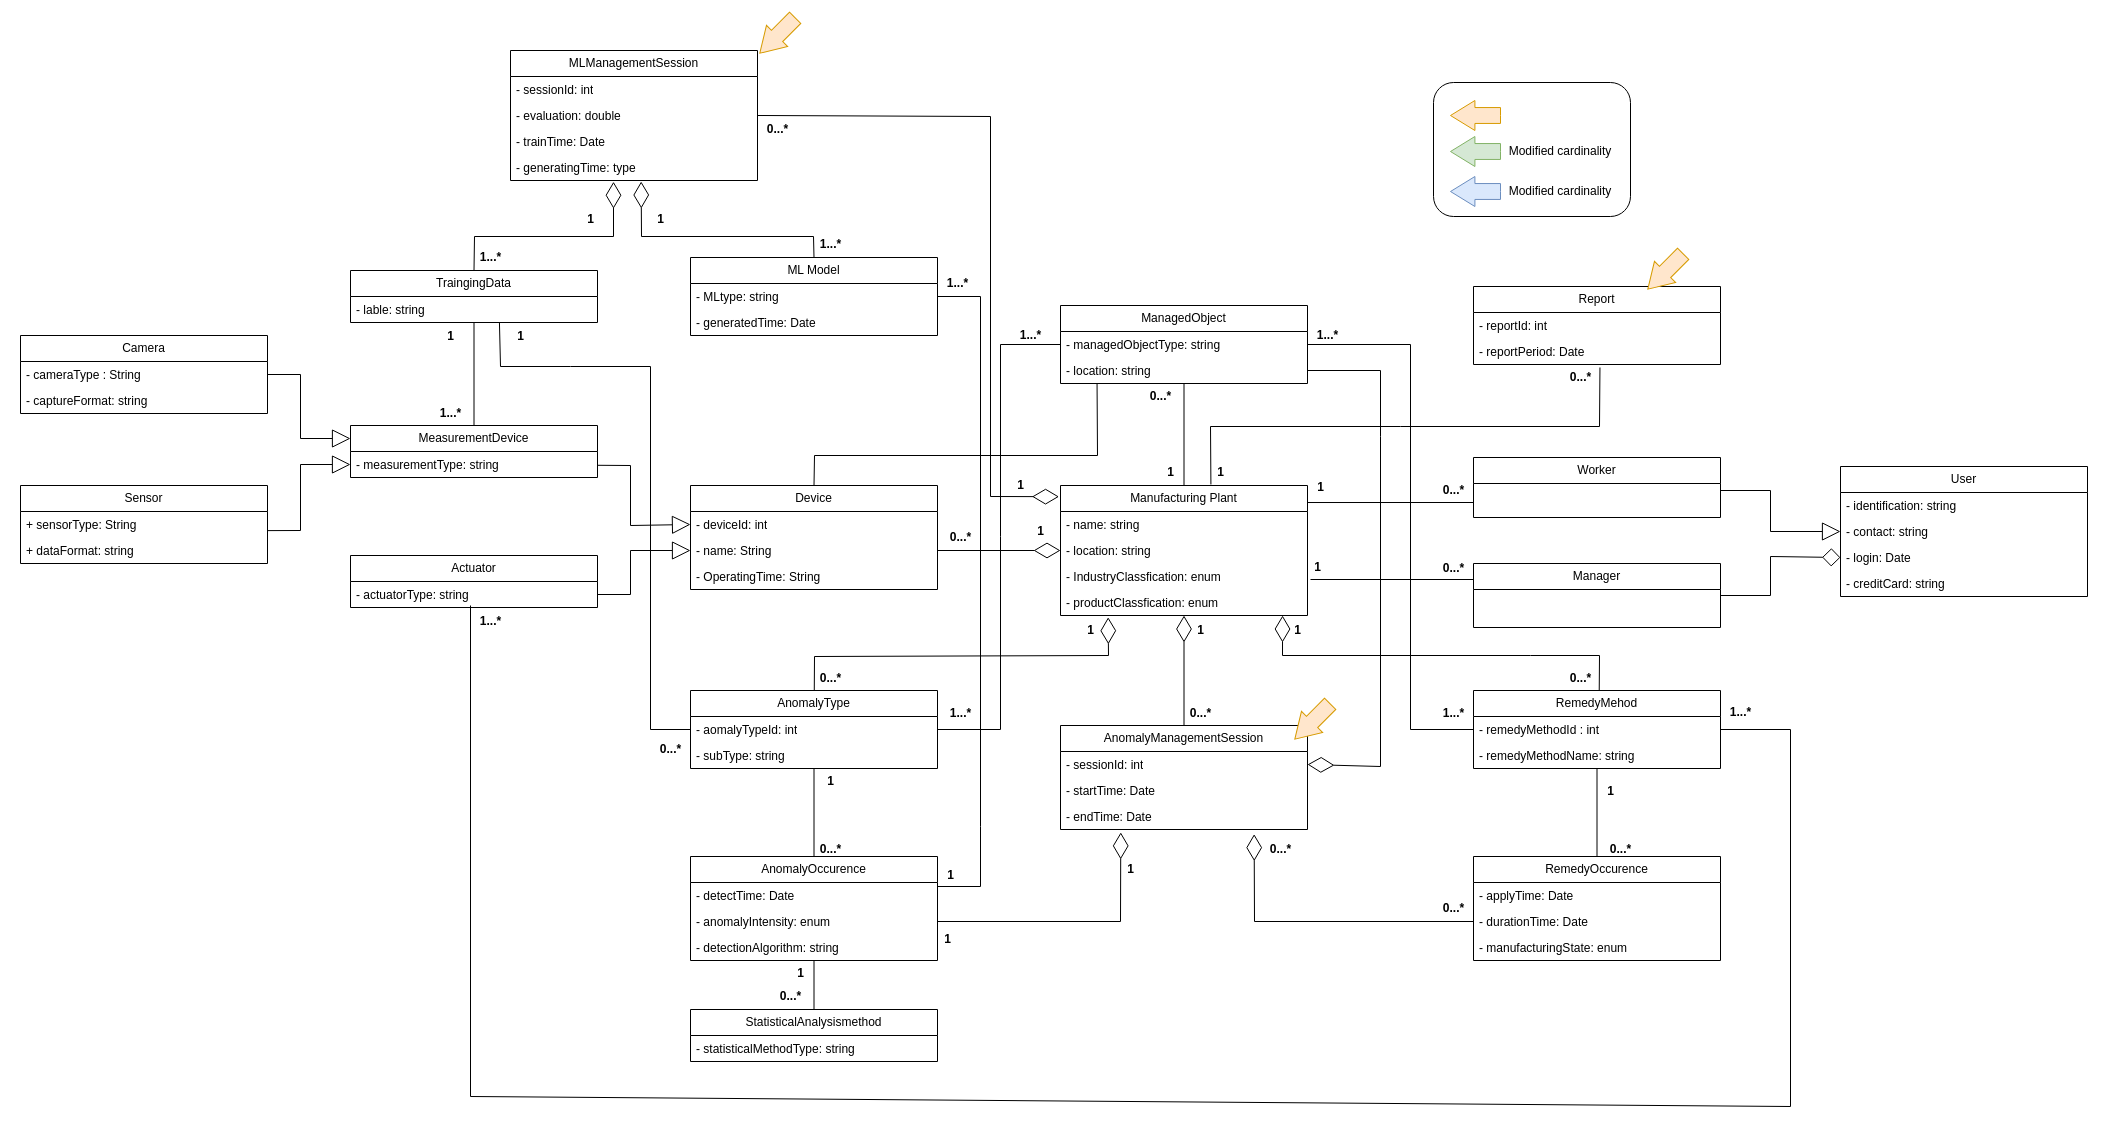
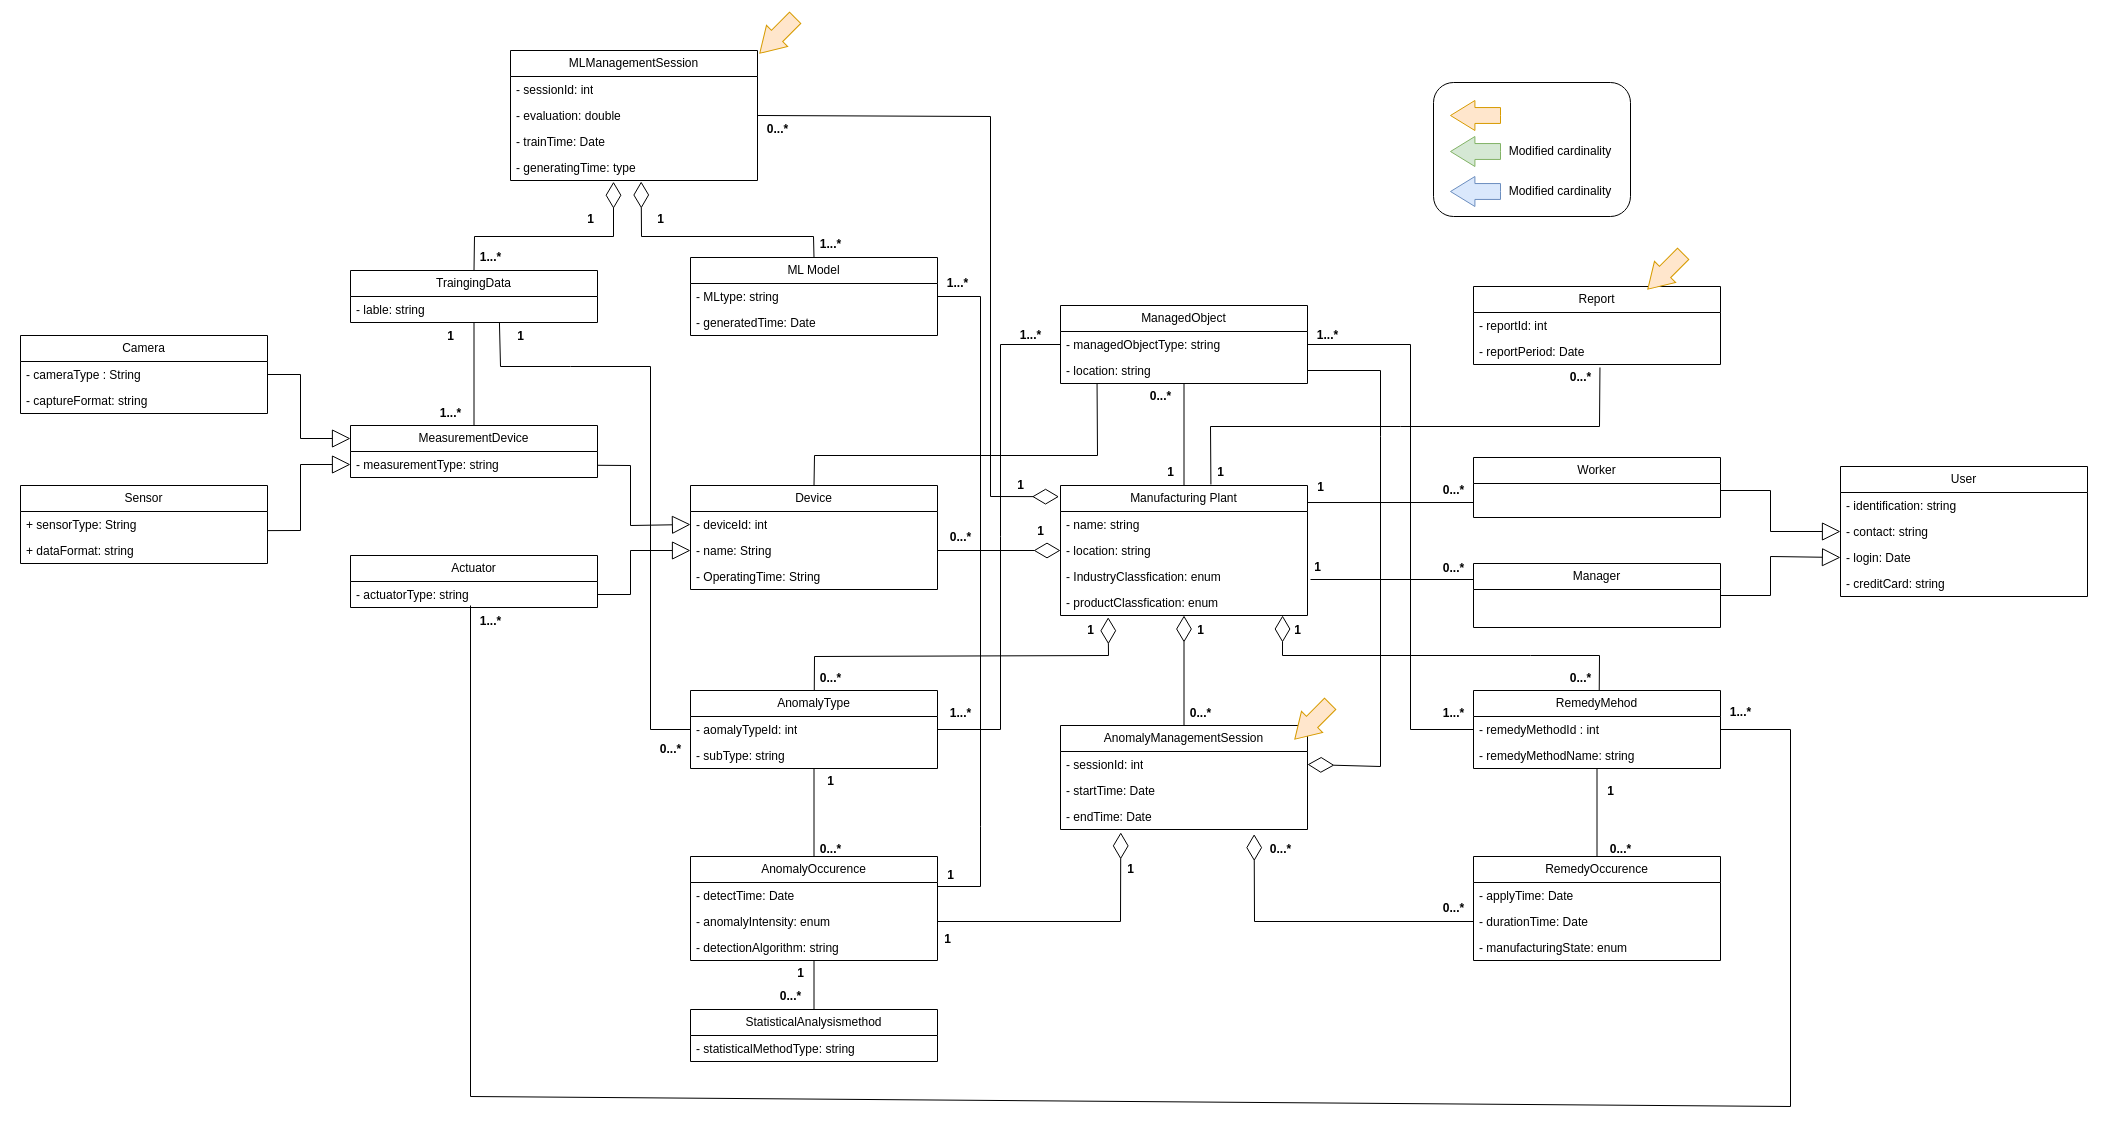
(1821, 557) -> (1821, 557)
